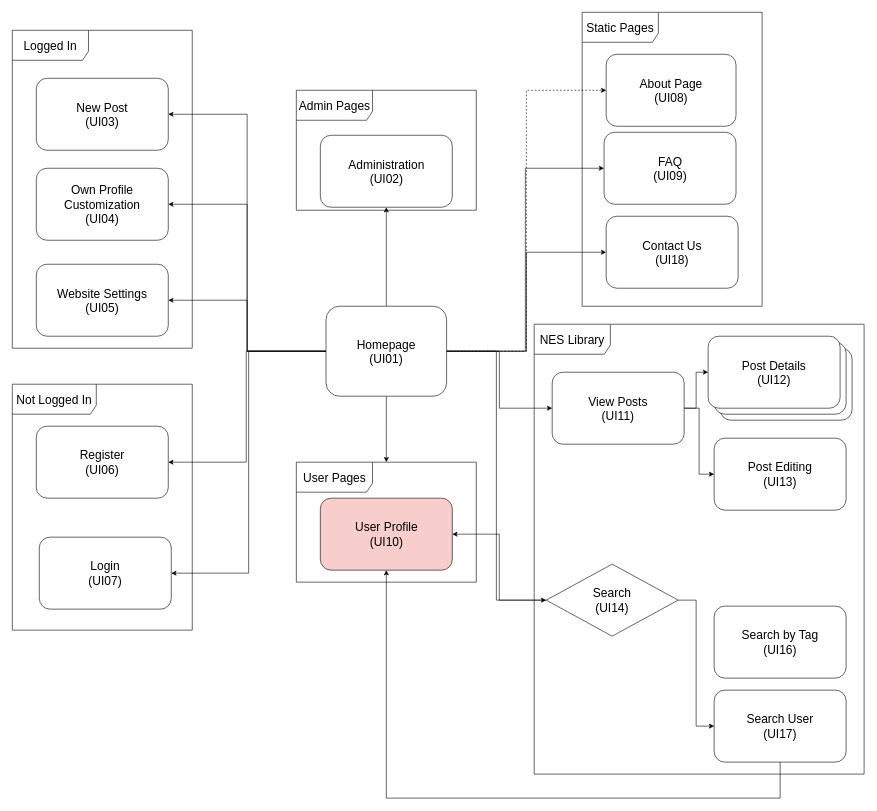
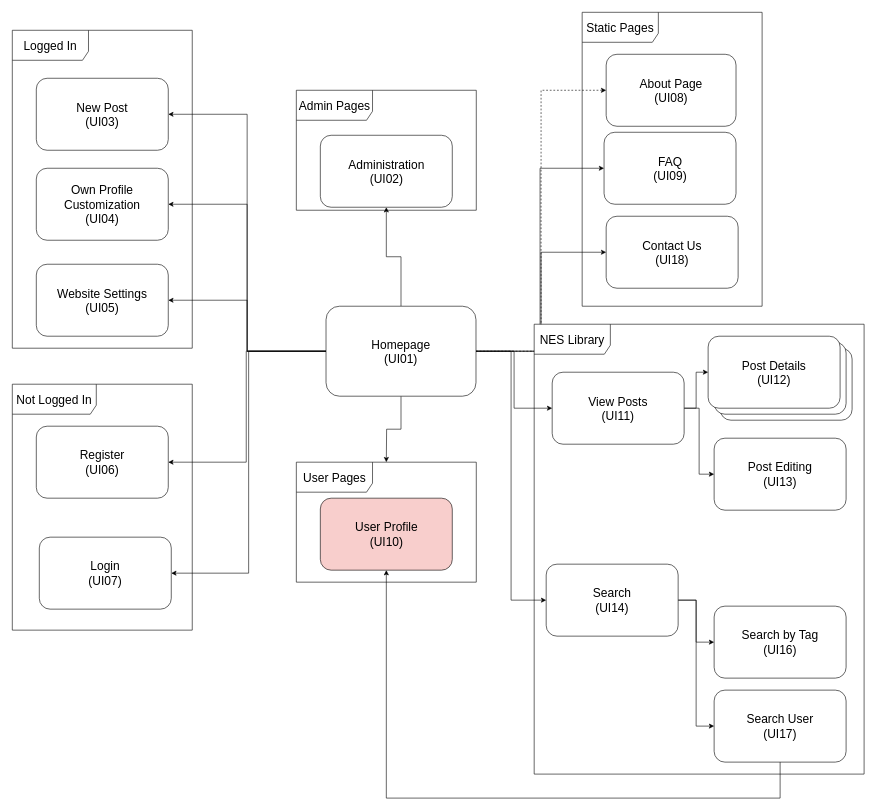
(386, 351) -> (401, 351)
(498, 534) -> (708, 642)
(612, 600) -> (612, 600)
